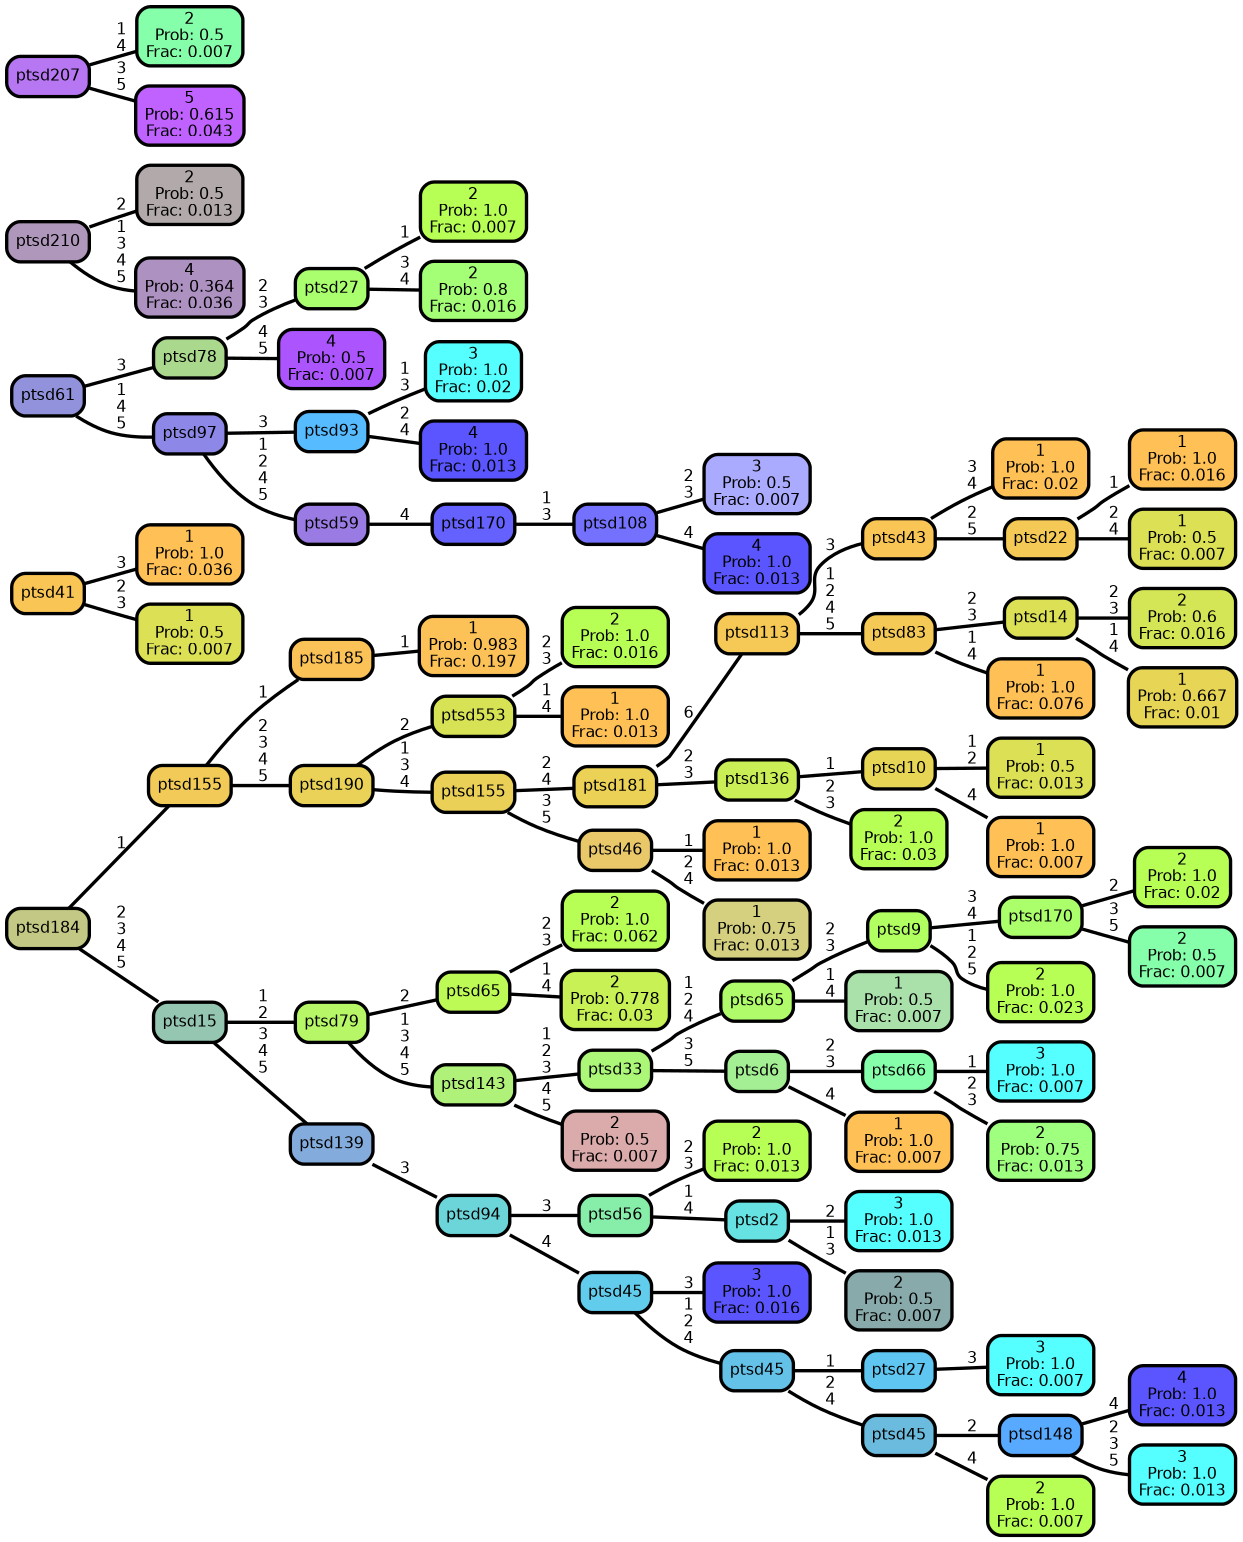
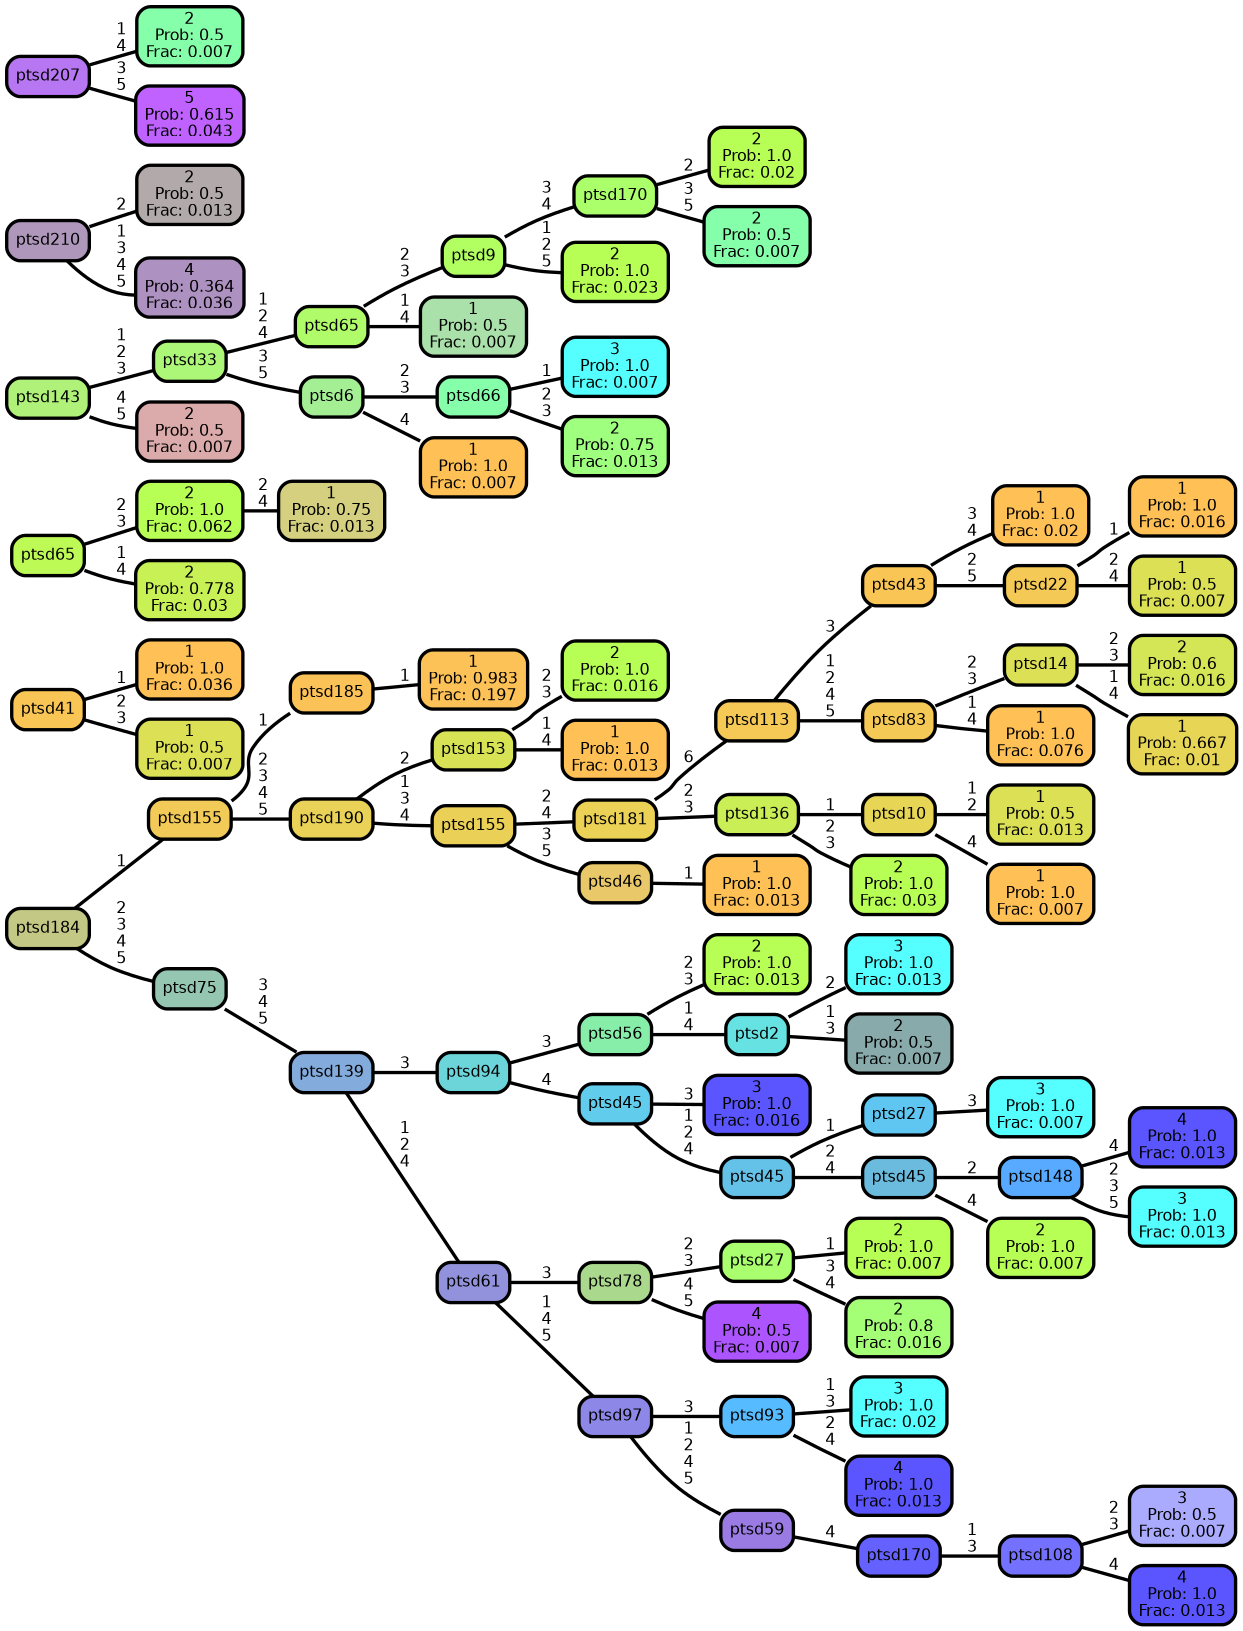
(119, 564) -> (119, 679)
(473, 716) -> (473, 750)
(677, 888) -> (261, 511)
(190, 1022) -> (190, 989)
(332, 1022) -> none
none -> (402, 1177)
